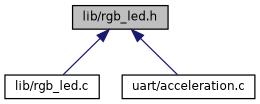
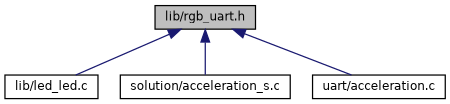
(120, 17) -> (205, 17)
(52, 87) -> (51, 87)
none -> (205, 87)
